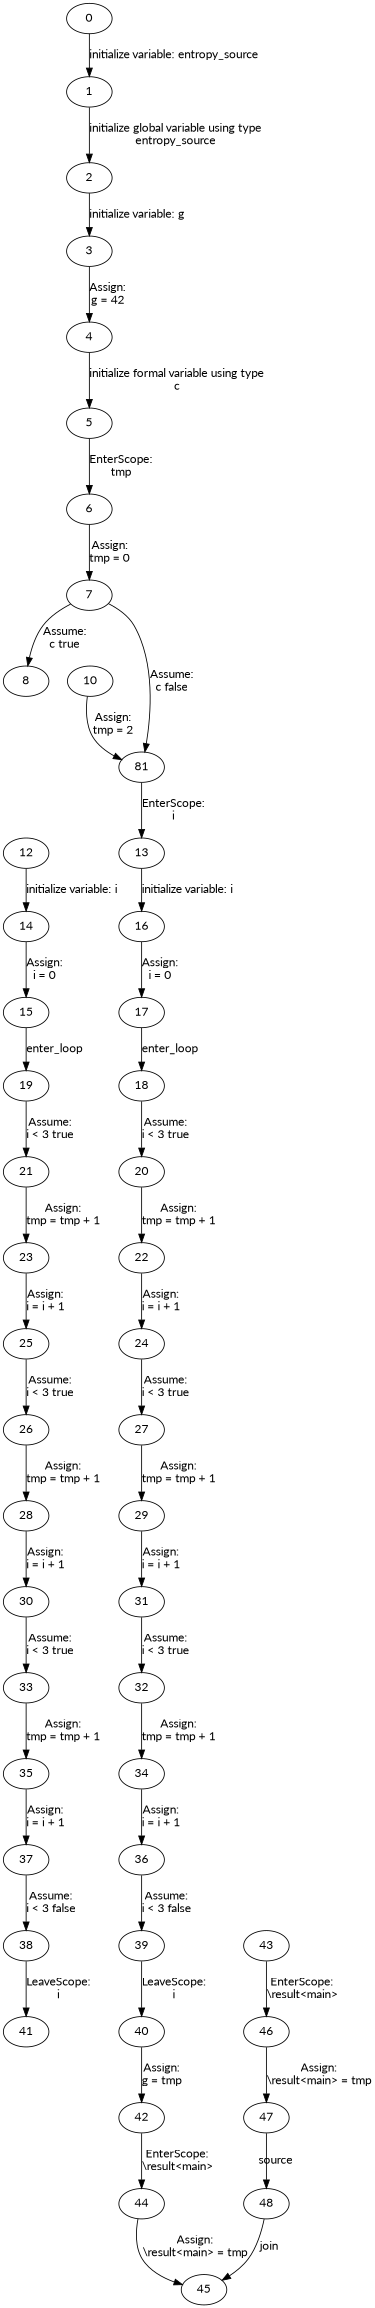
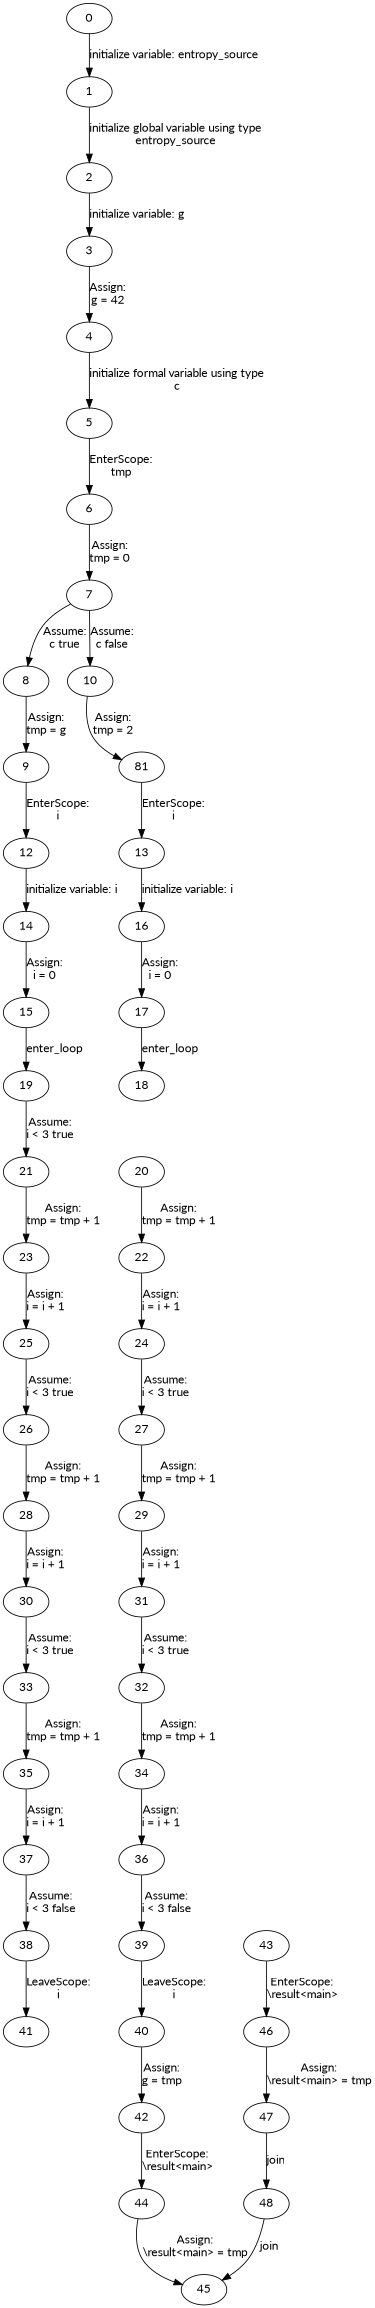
(148, 666) -> (90, 634)
none -> (26, 767)
(142, 1125) -> none
(276, 2161) -> (276, 2161)
